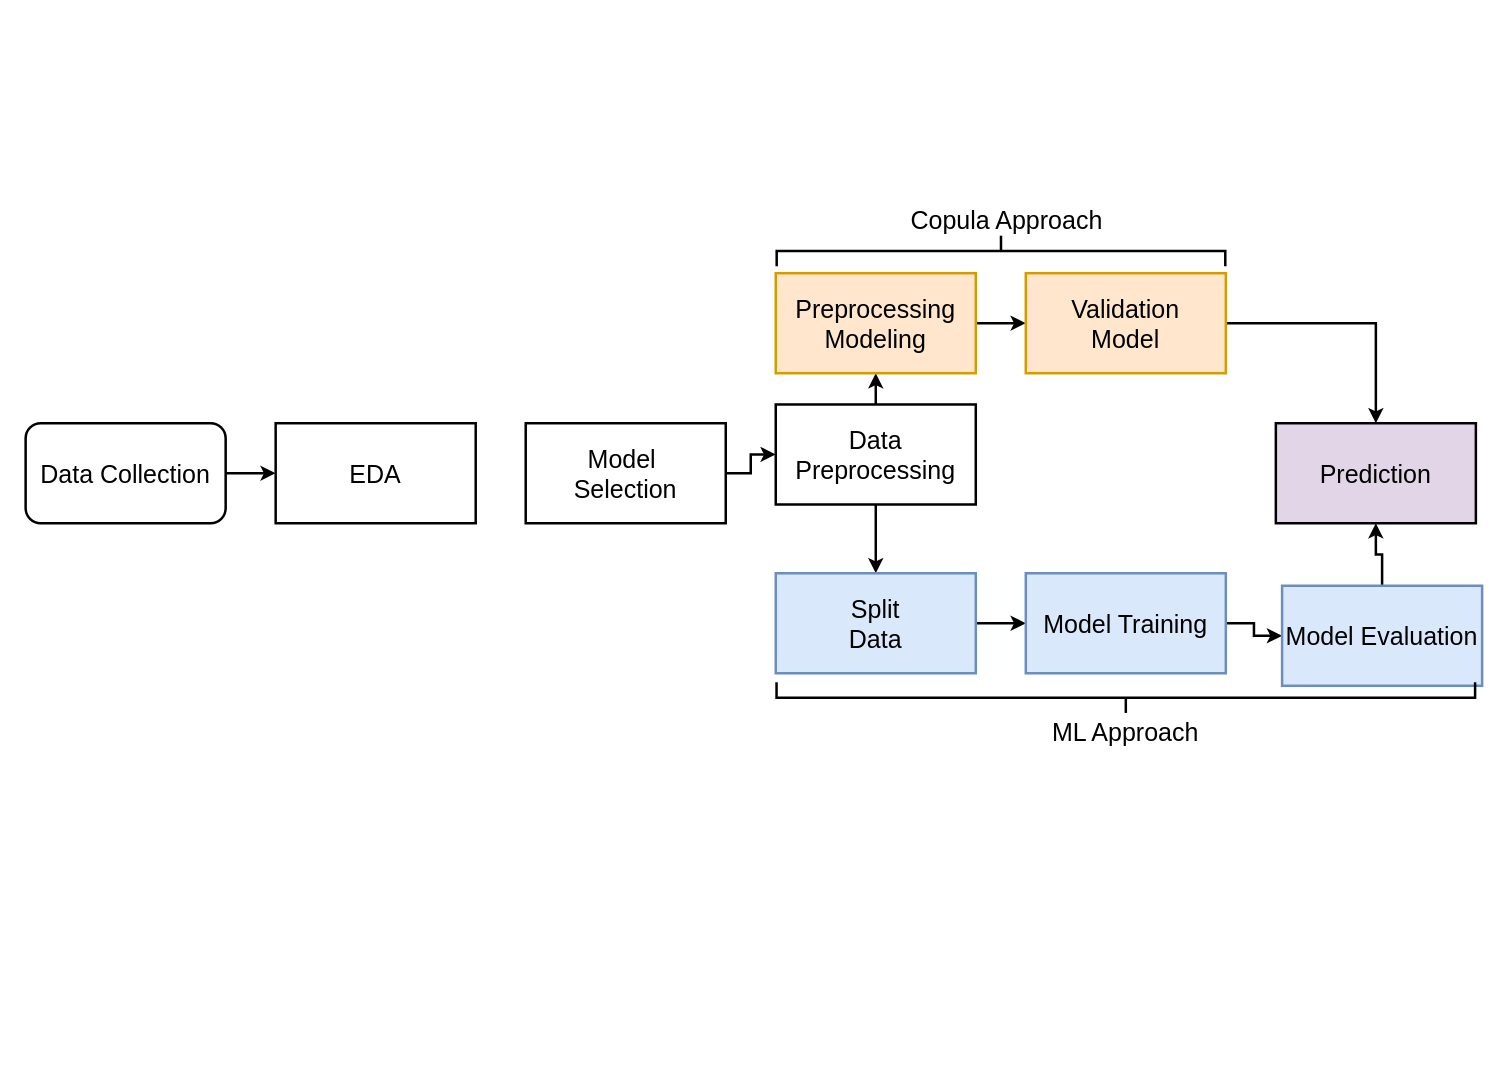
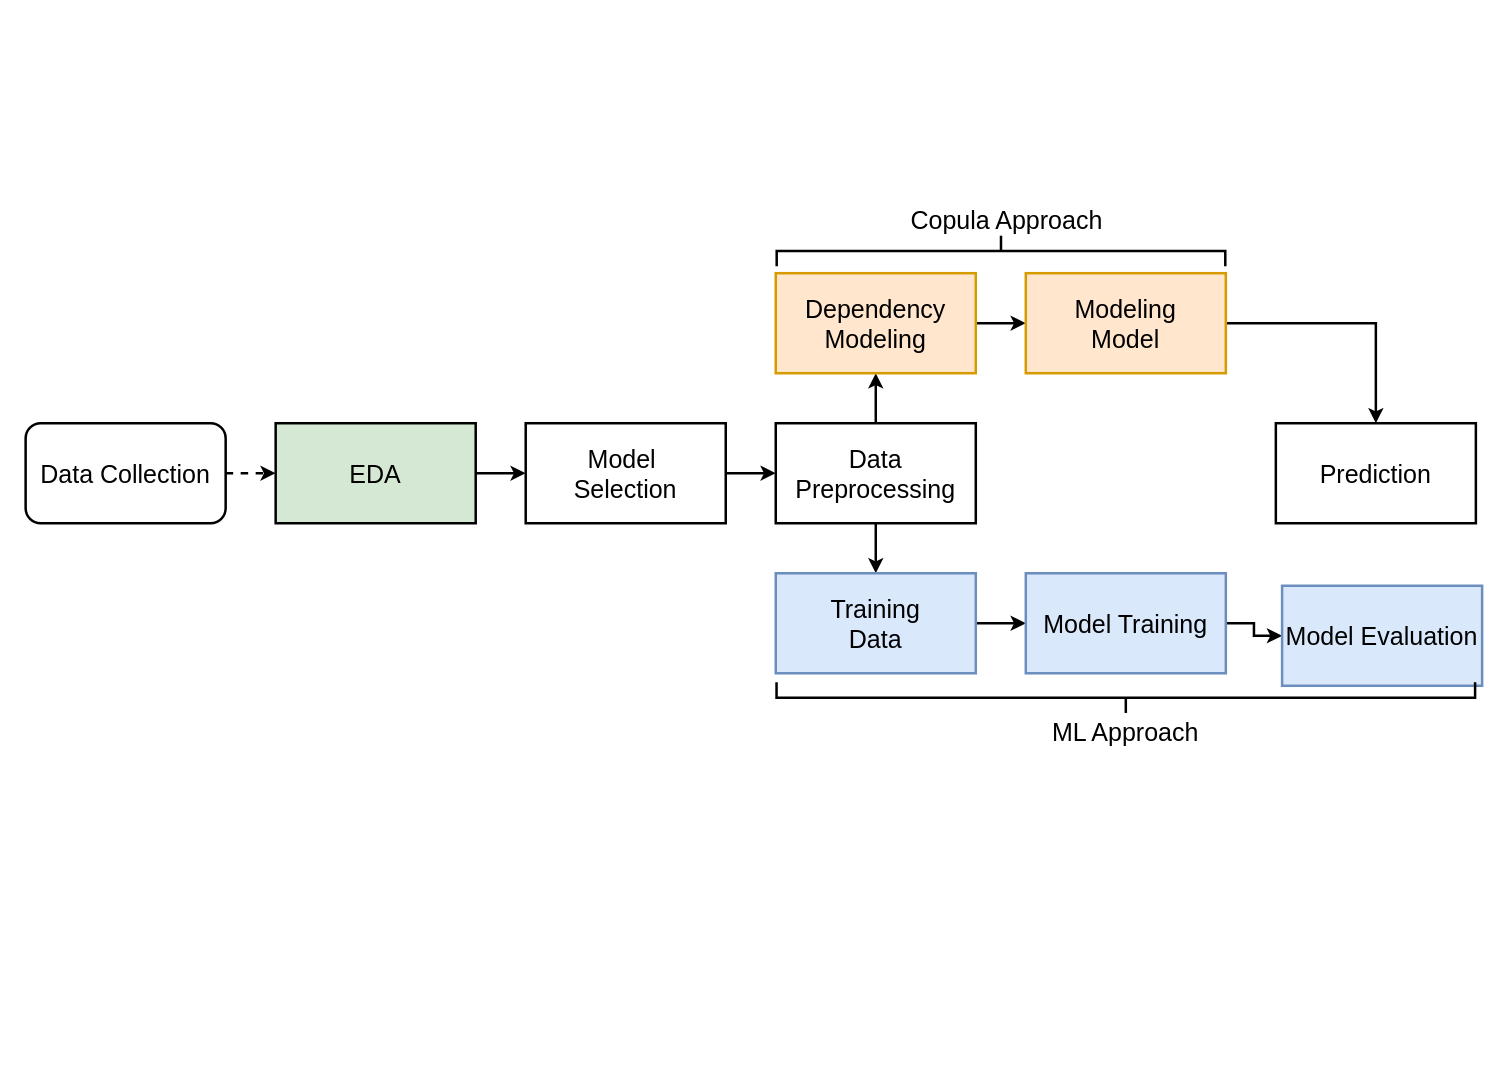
(876, 323) -> (876, 323)
(1126, 323) -> (1126, 323)
(876, 454) -> (876, 473)
(248, 473) -> (248, 473)
(376, 473) -> (376, 473)
none -> (495, 473)
(1376, 473) -> (1376, 473)
(1382, 557) -> none
(876, 623) -> (876, 623)
